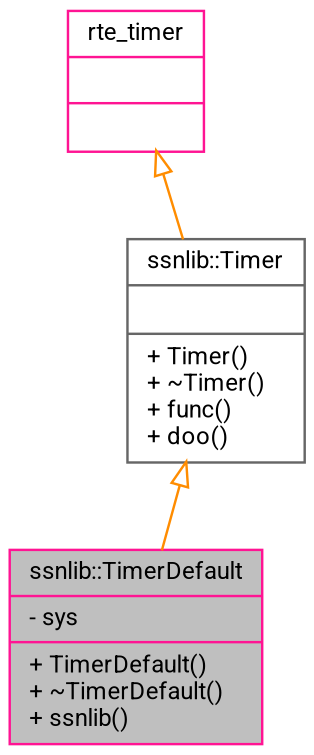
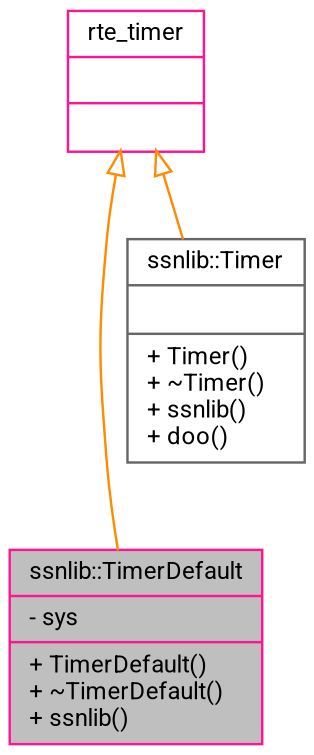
(191, 410) -> (198, 410)
(171, 518) -> (101, 363)
